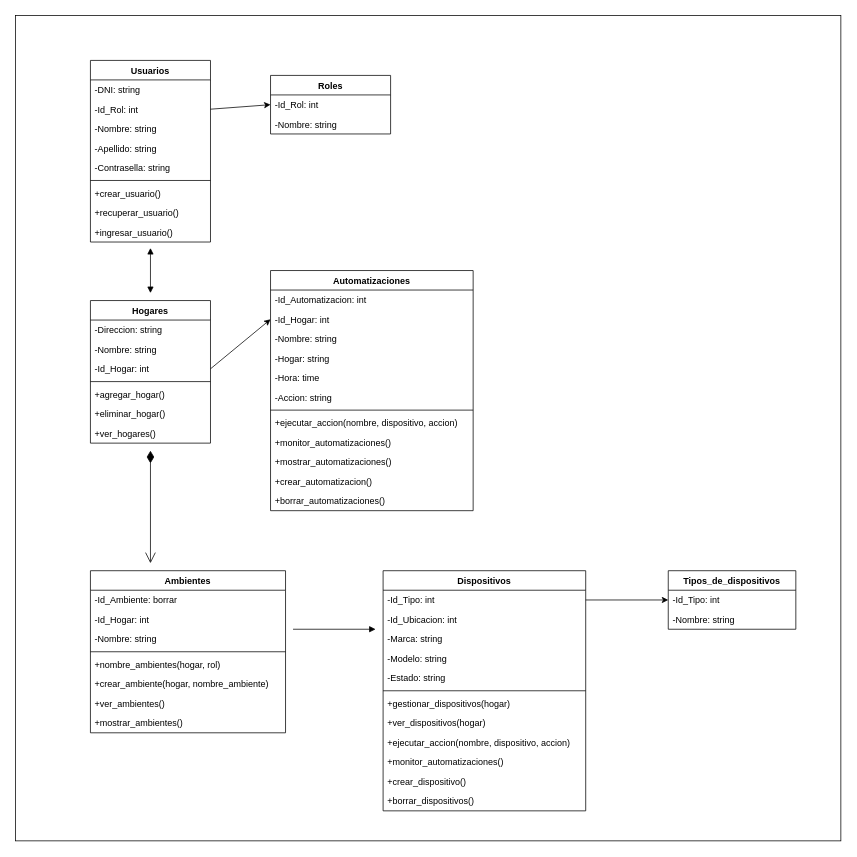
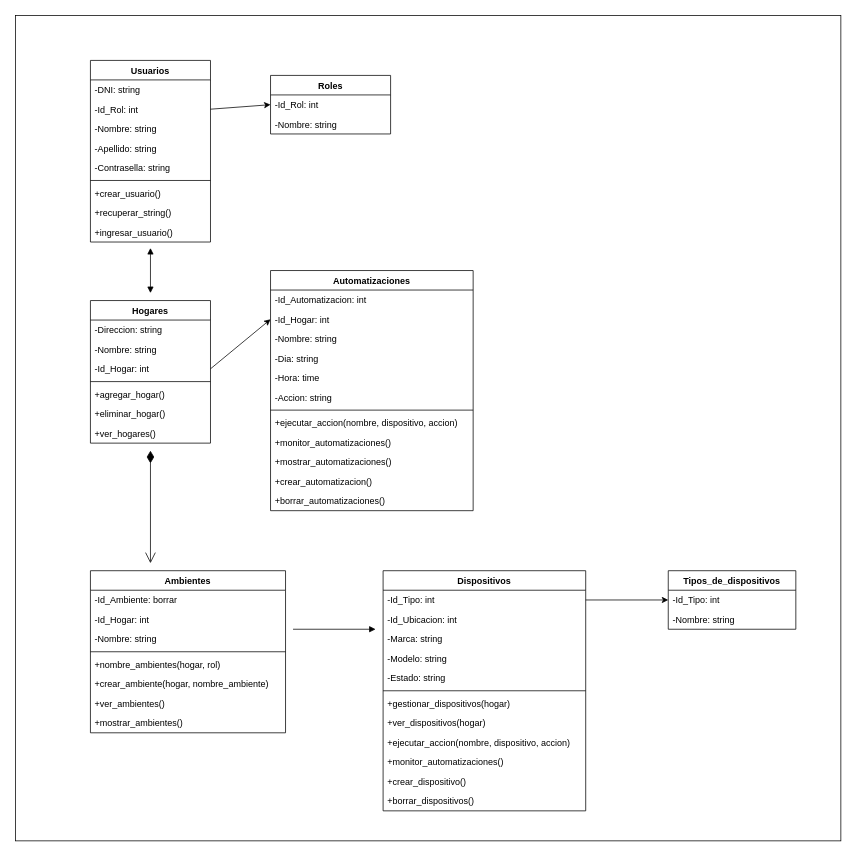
(144, 213) -> (141, 213)
(306, 359) -> (300, 359)
